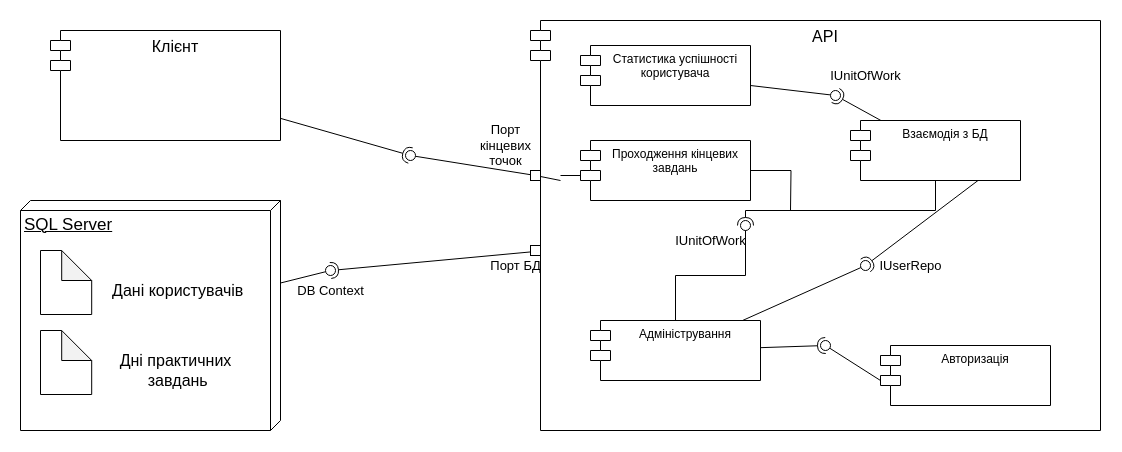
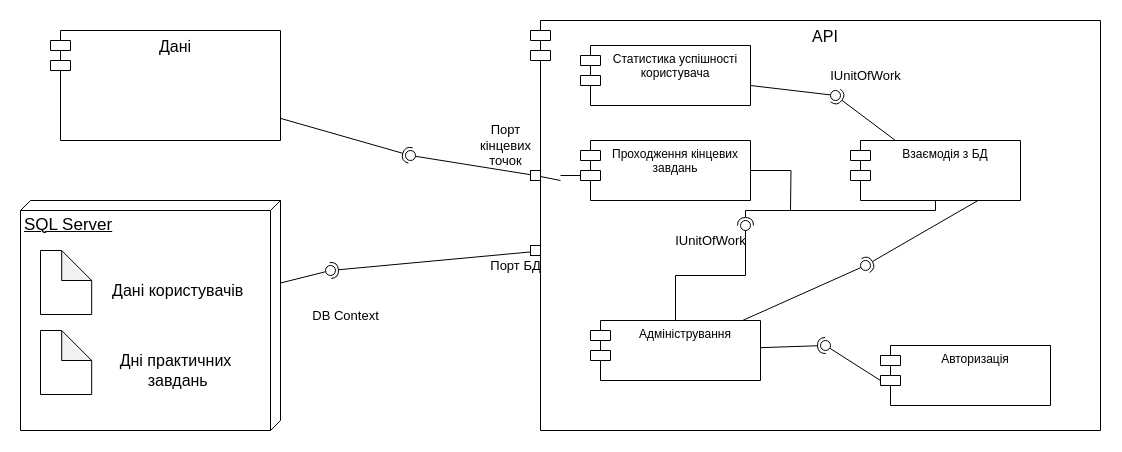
(175, 47) -> (175, 47)
(936, 151) -> (936, 171)
(911, 266) -> none
(331, 291) -> (346, 316)
